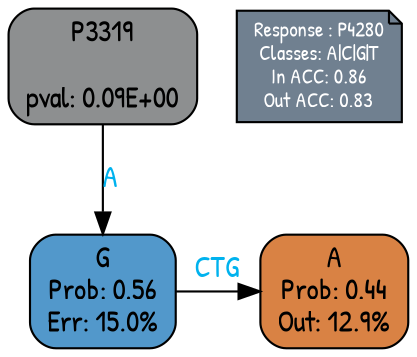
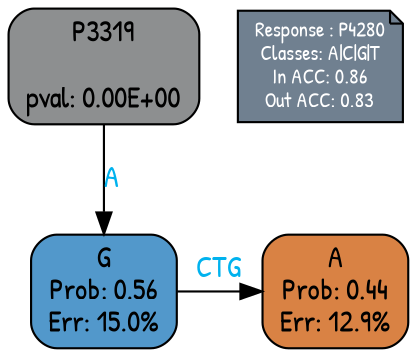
(103, 66) -> (104, 66)
(334, 291) -> (335, 291)
